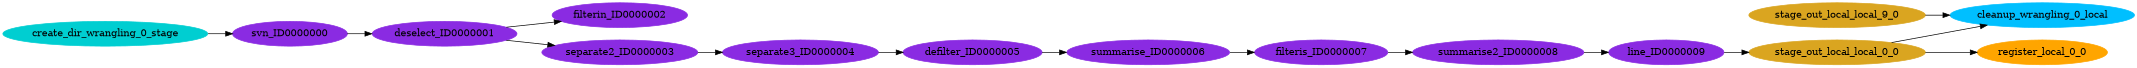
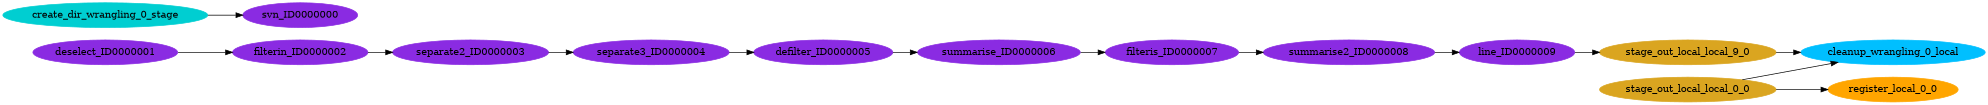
(356, 34) -> none
(527, 43) -> (377, 52)
(1733, 52) -> (1584, 52)
